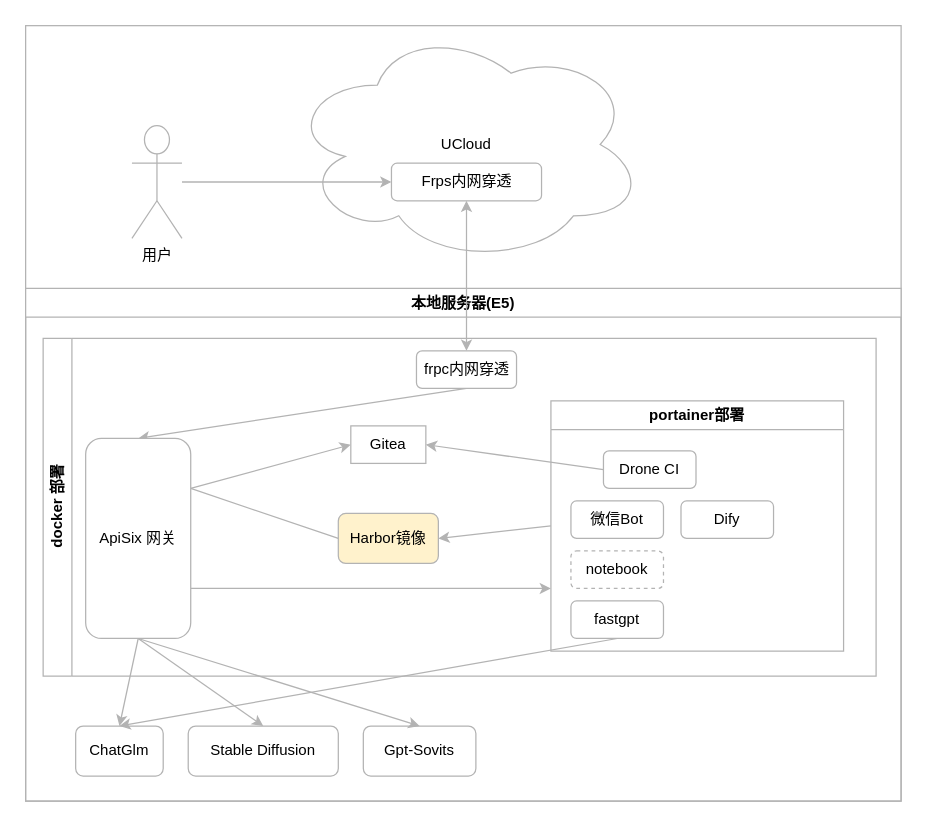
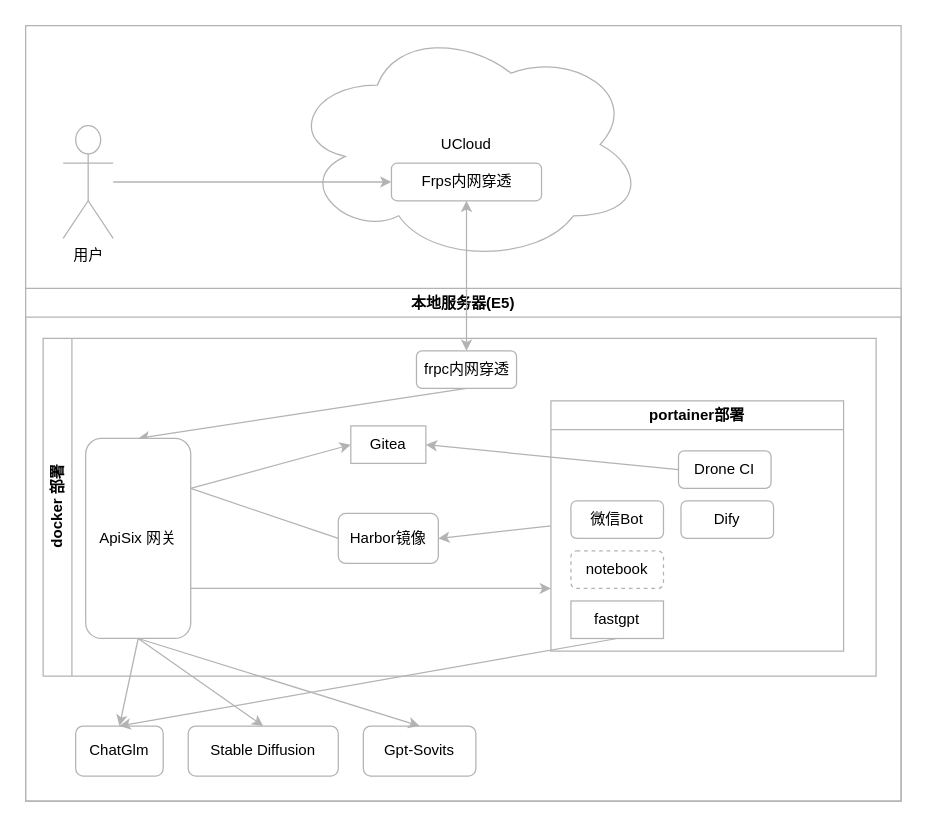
(157, 182) -> (88, 182)
(649, 469) -> (724, 469)
(388, 538) -> (388, 538)
(617, 619) -> (617, 619)
